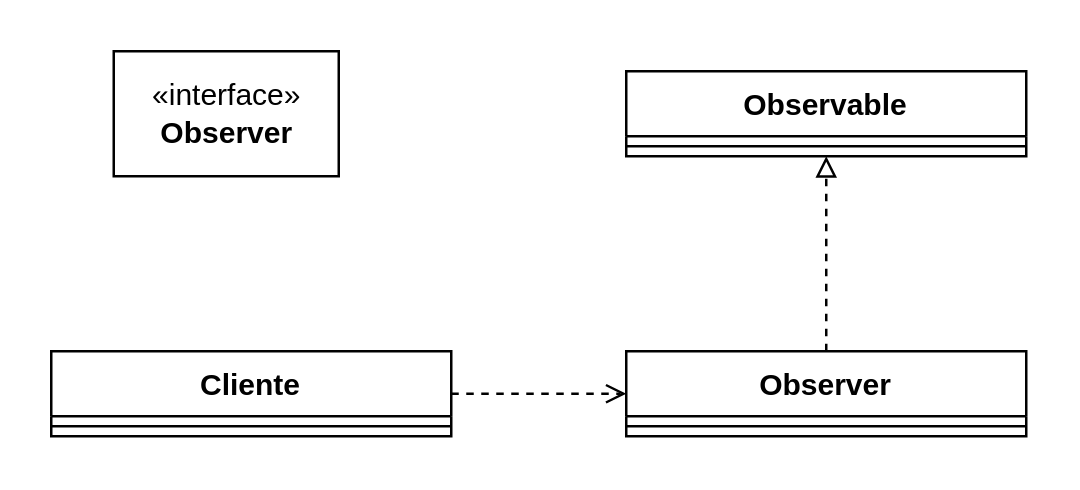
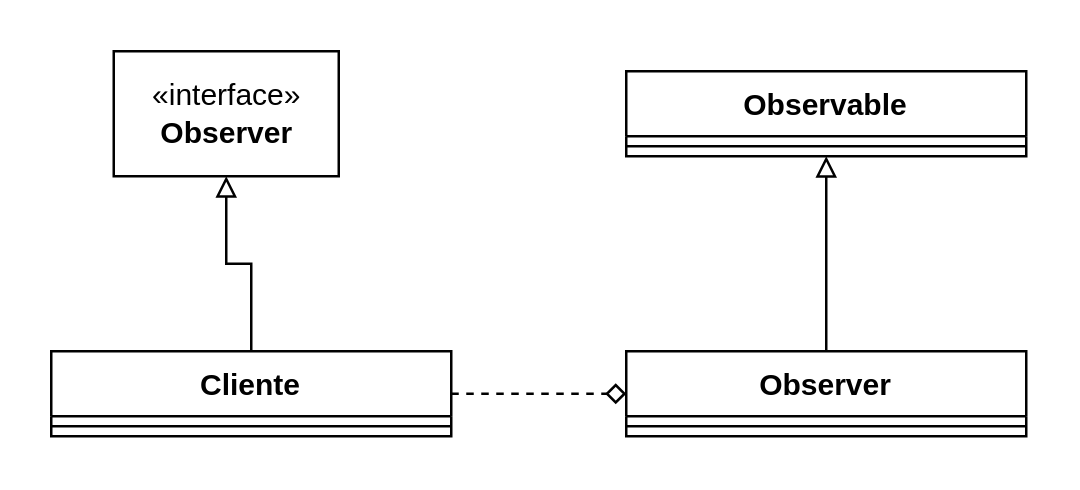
(826, 261) -> (826, 261)
none -> (249, 264)
(613, 394) -> (606, 394)
